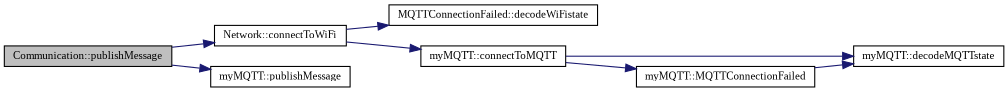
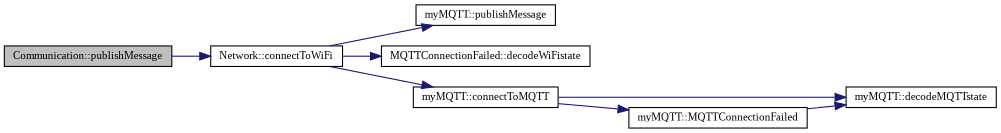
(186, 67) -> (376, 37)
